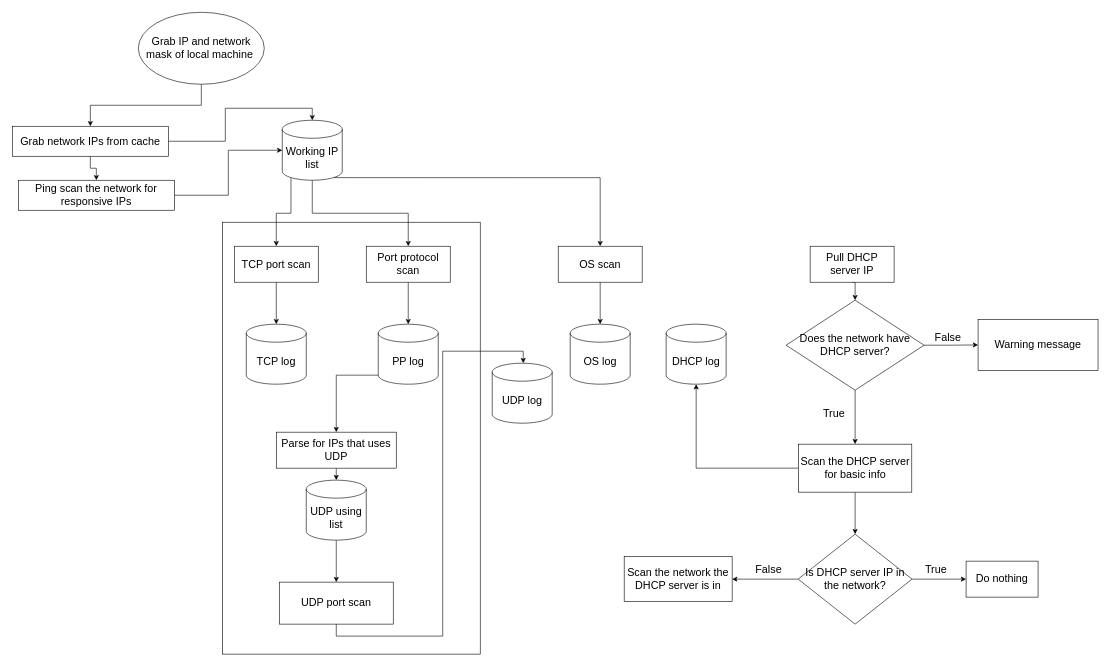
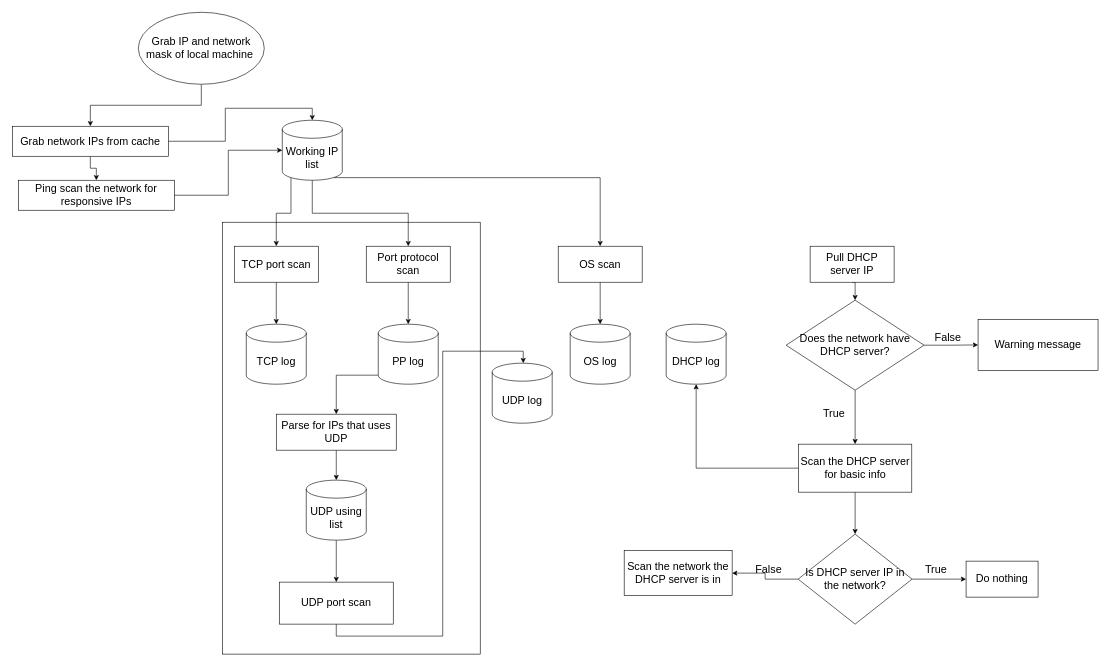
(336, 450) -> (336, 432)
(678, 579) -> (678, 573)
